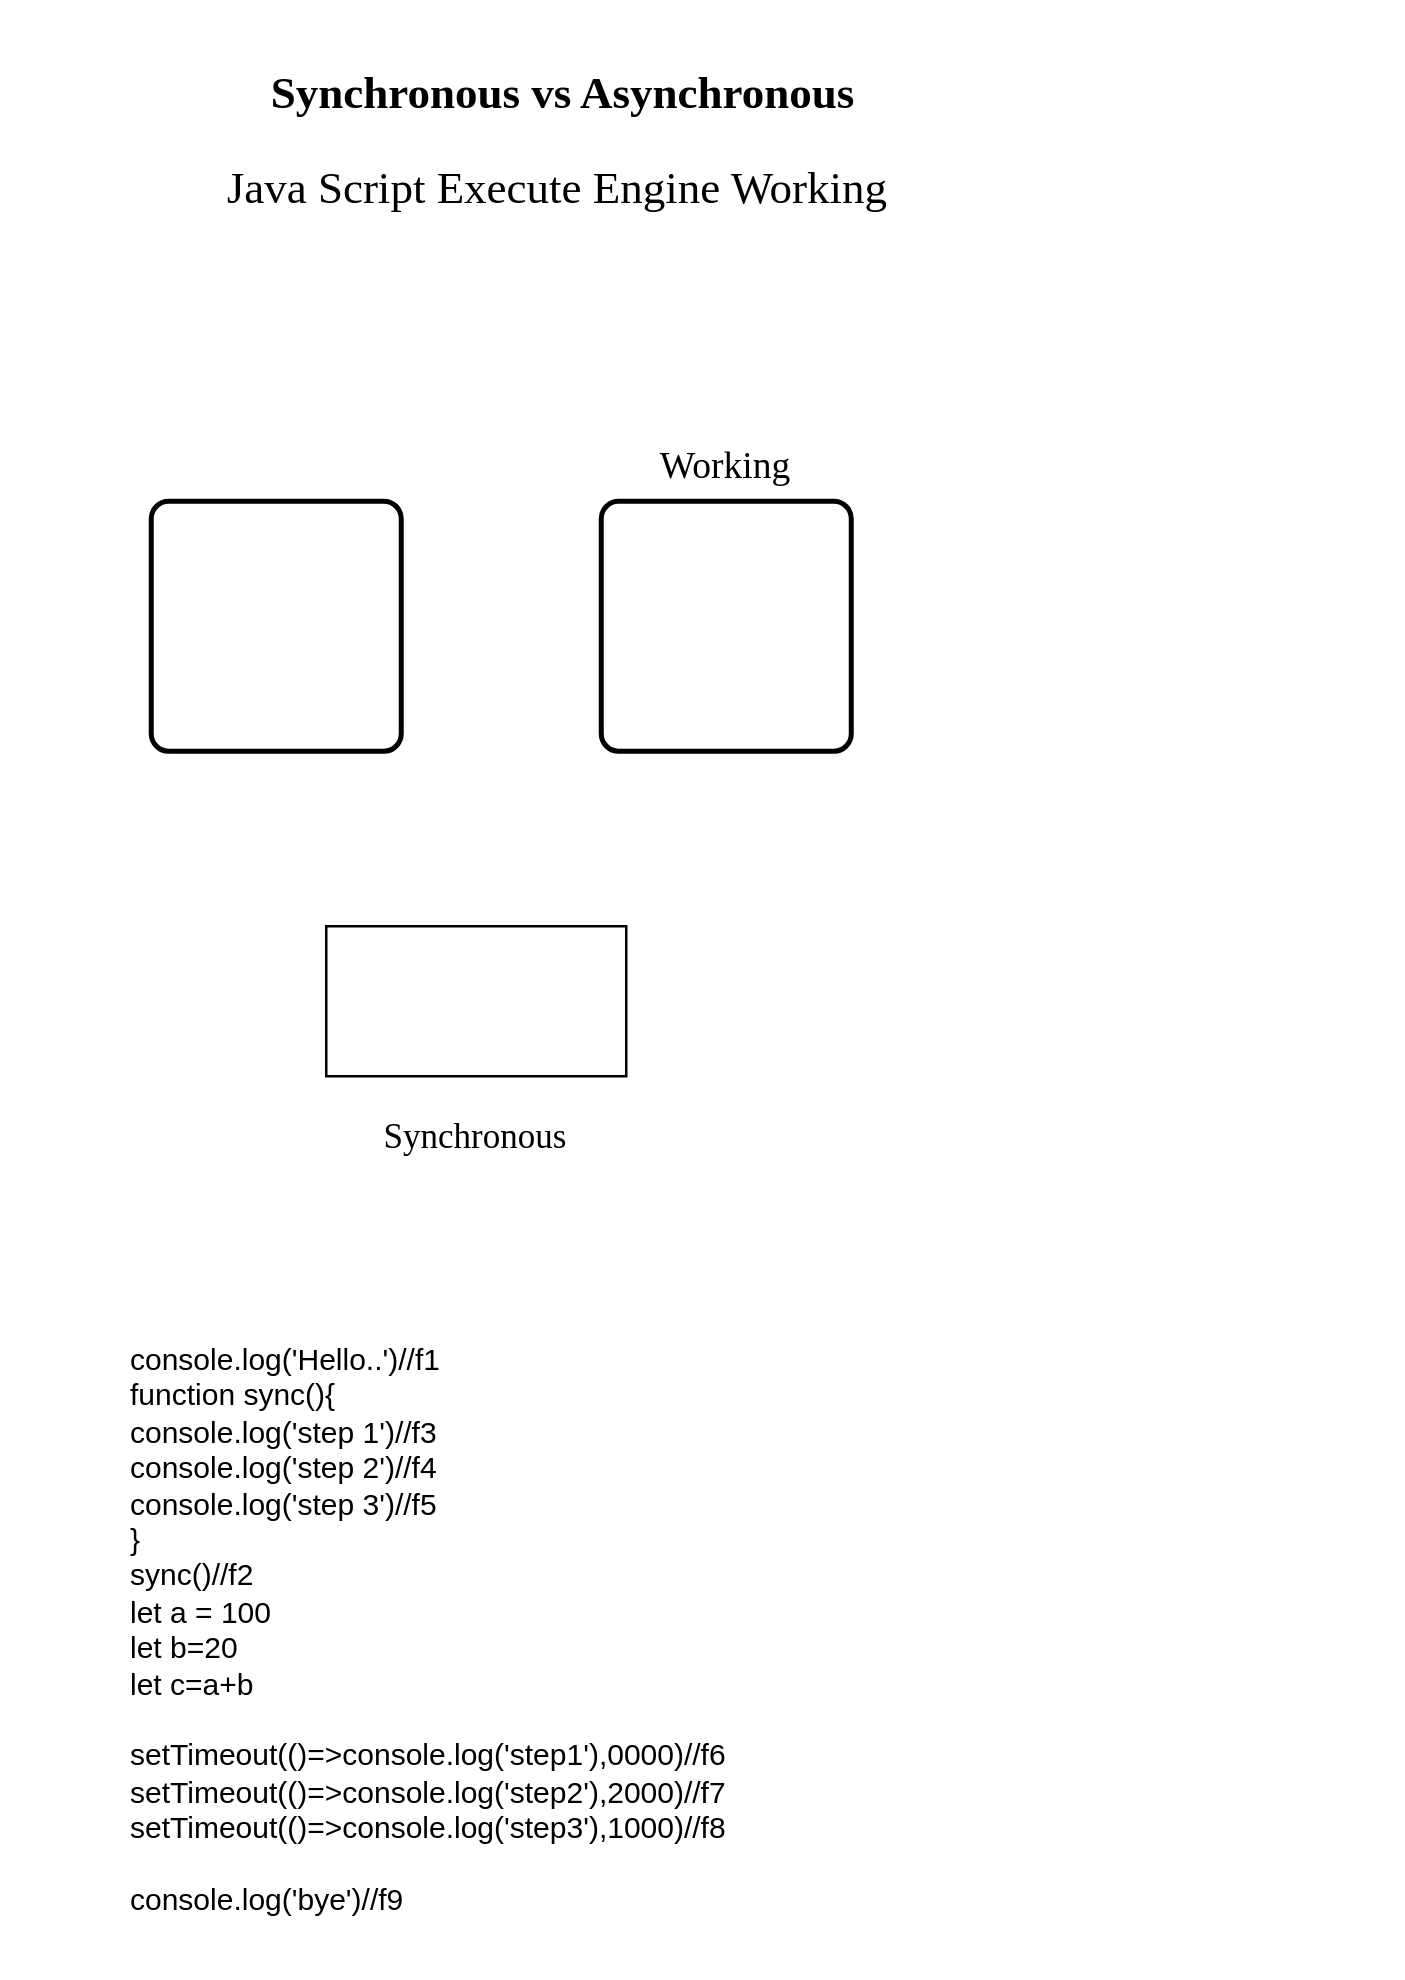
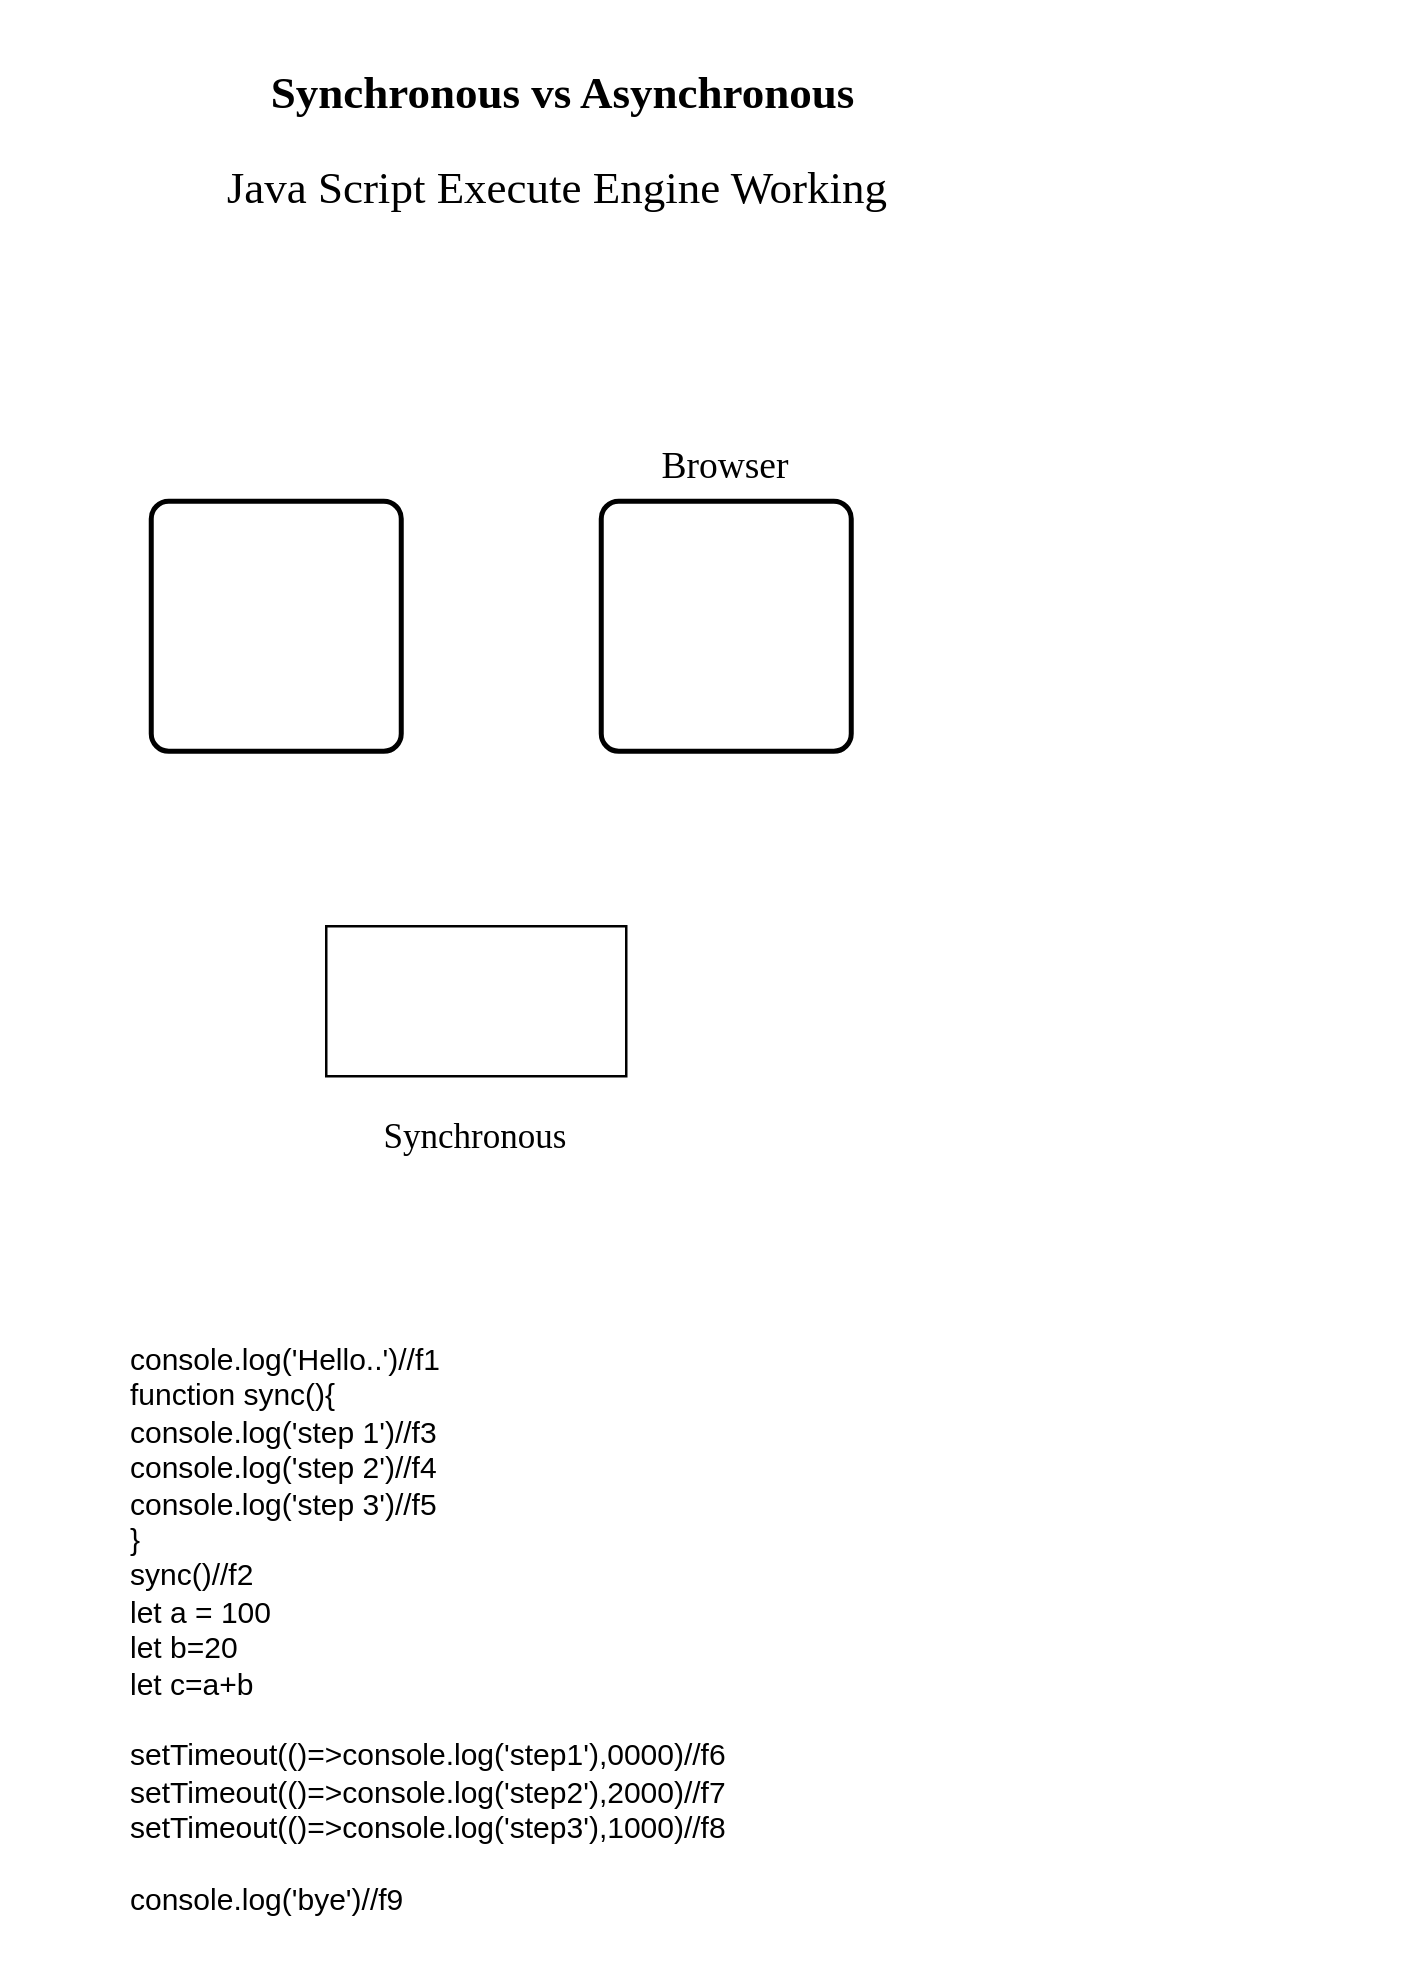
(726, 464) -> (726, 464)
